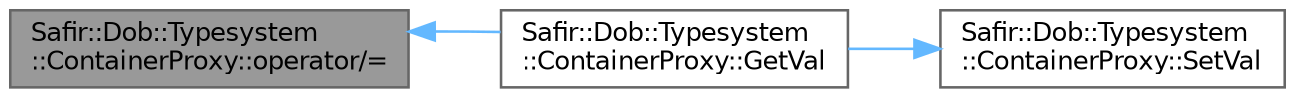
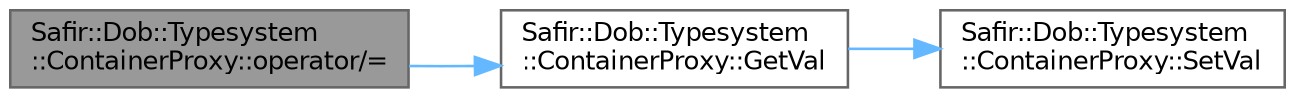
(468, 32) -> (442, 66)
